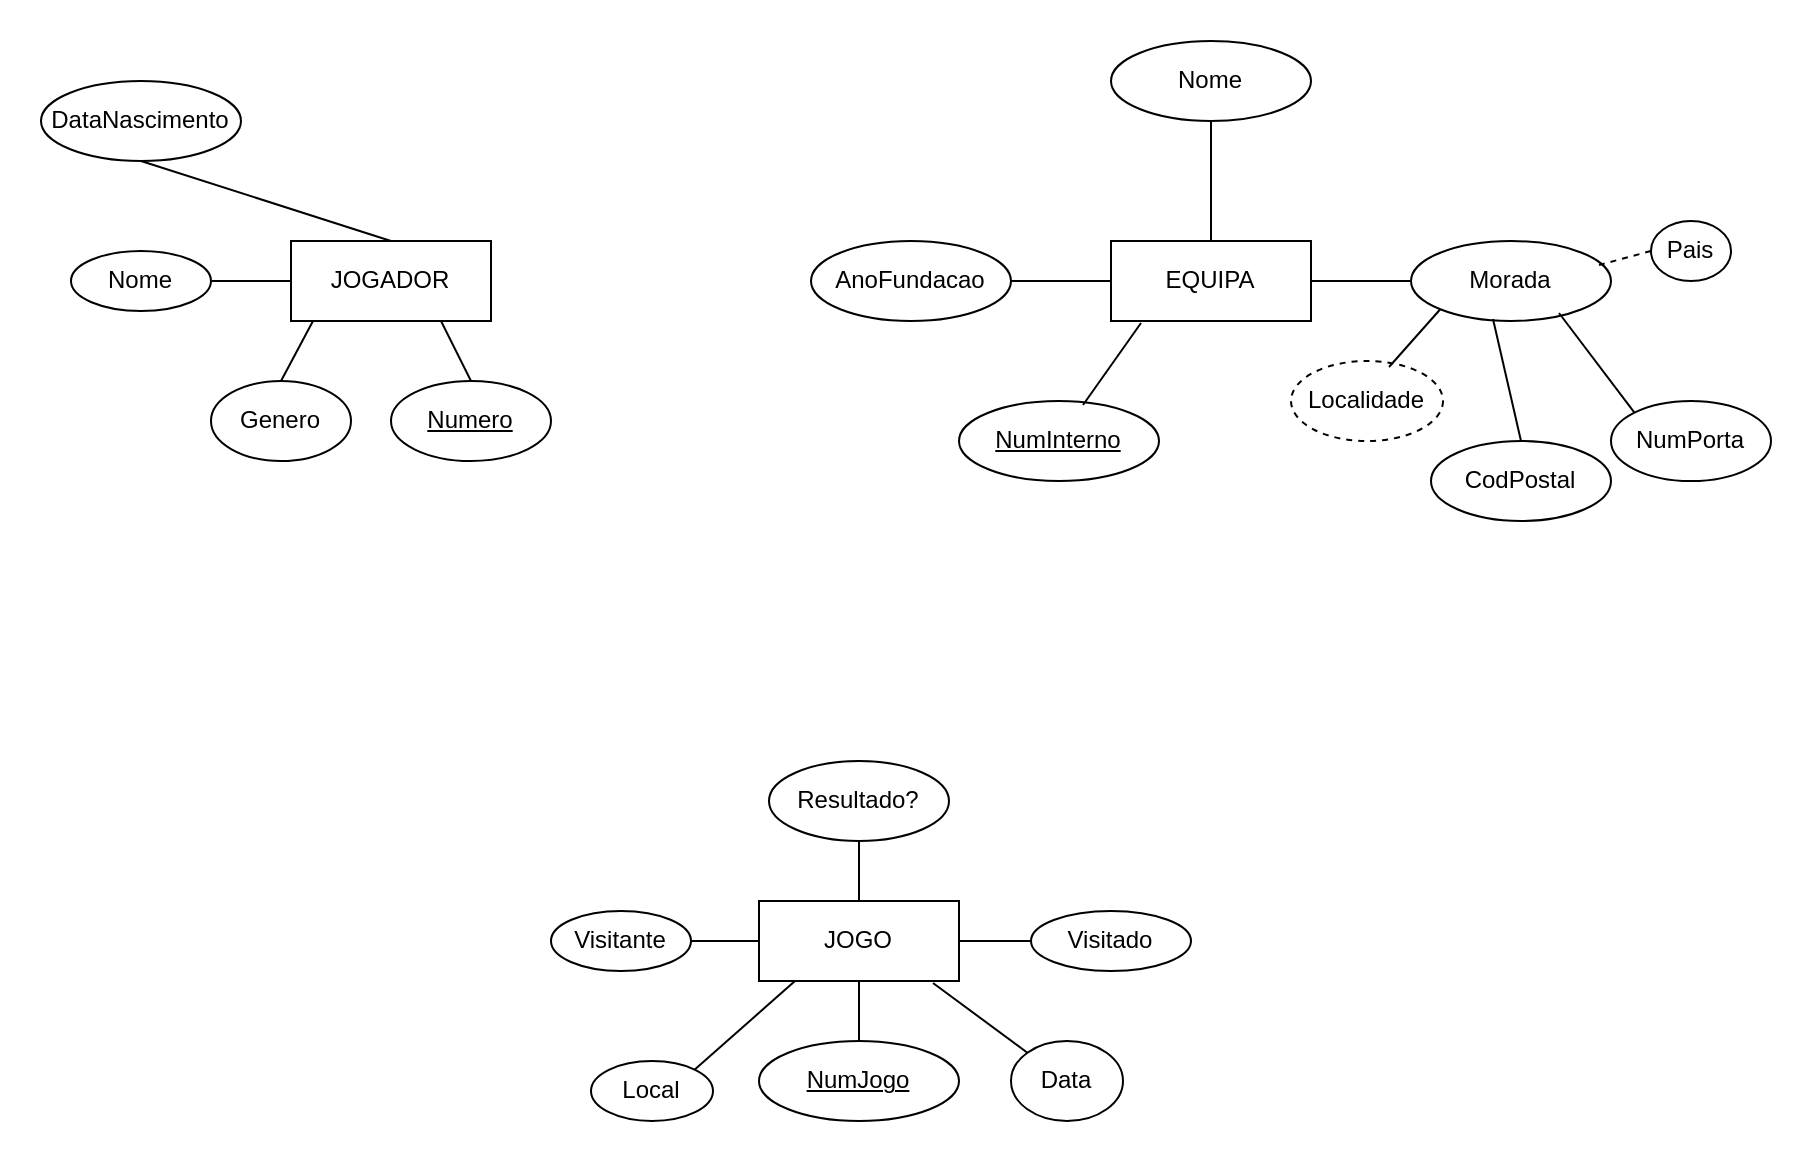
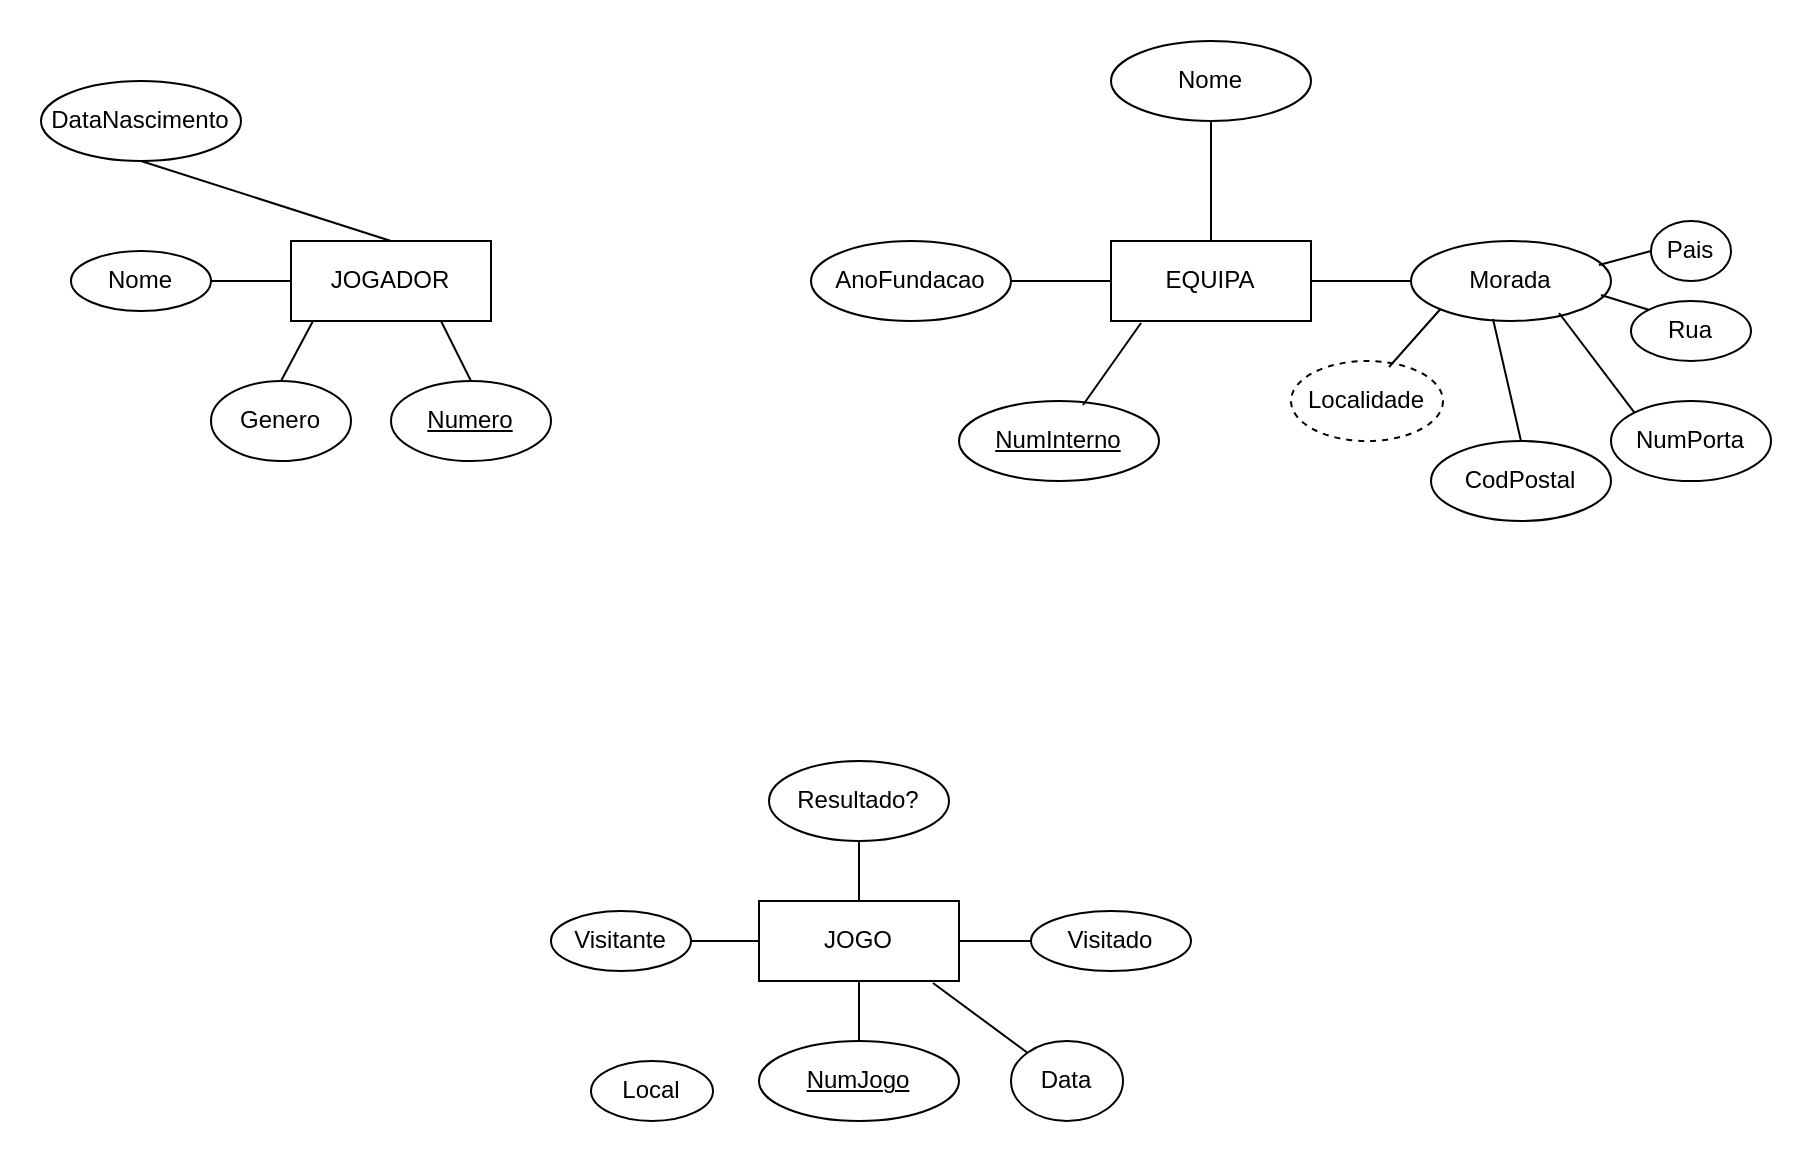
(1626, 258) -> (1626, 258)
none -> (1625, 303)
none -> (1691, 331)
(745, 1026) -> none
